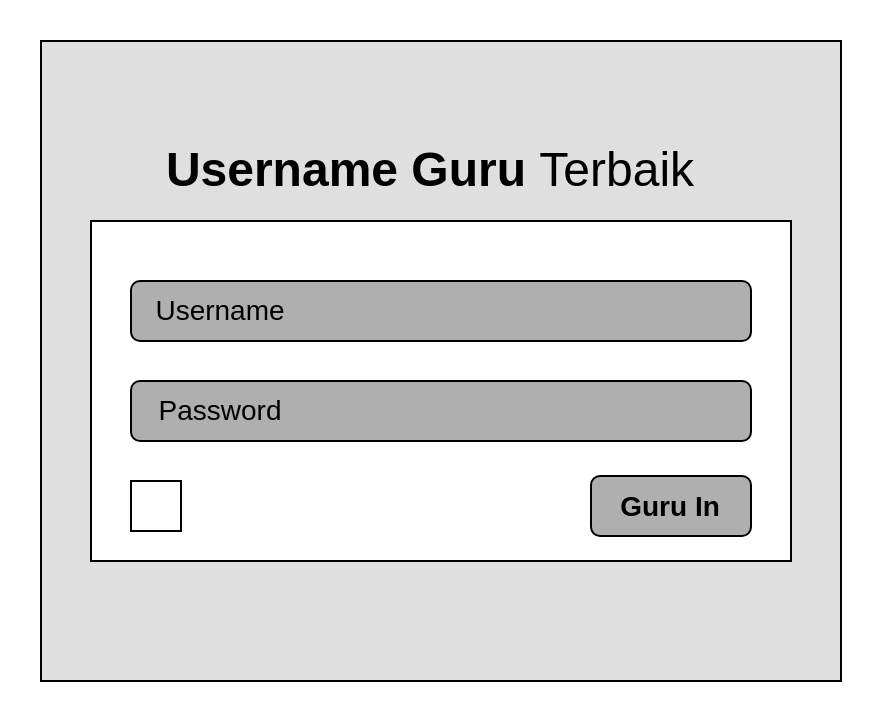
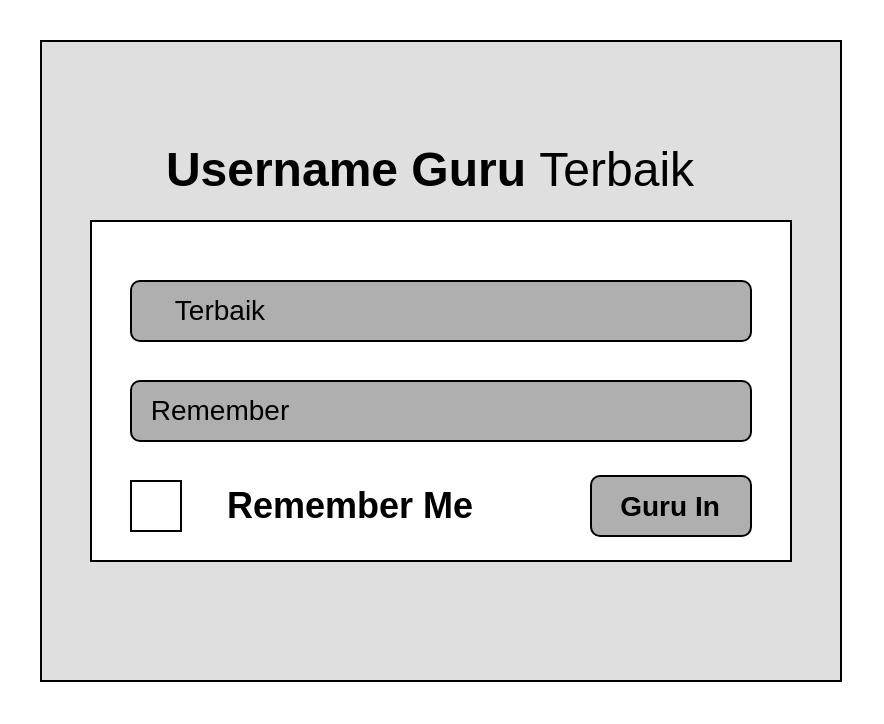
(221, 311) -> (221, 311)
(221, 411) -> (221, 411)
none -> (351, 506)
